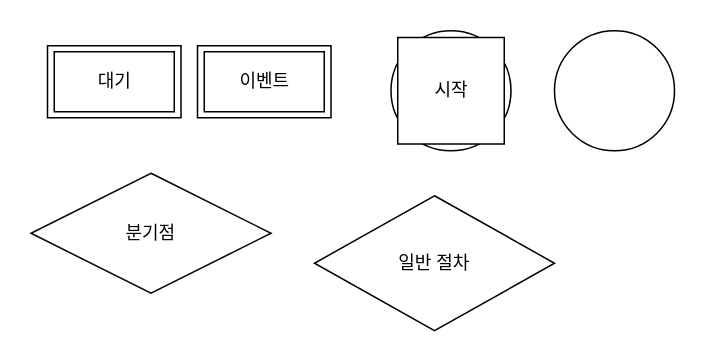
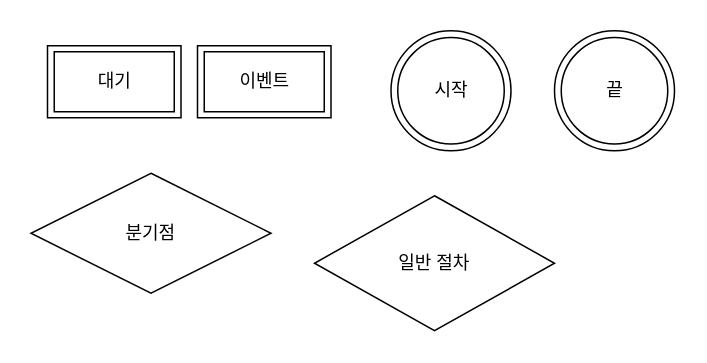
(451, 91) -> (451, 91)
none -> (614, 91)
